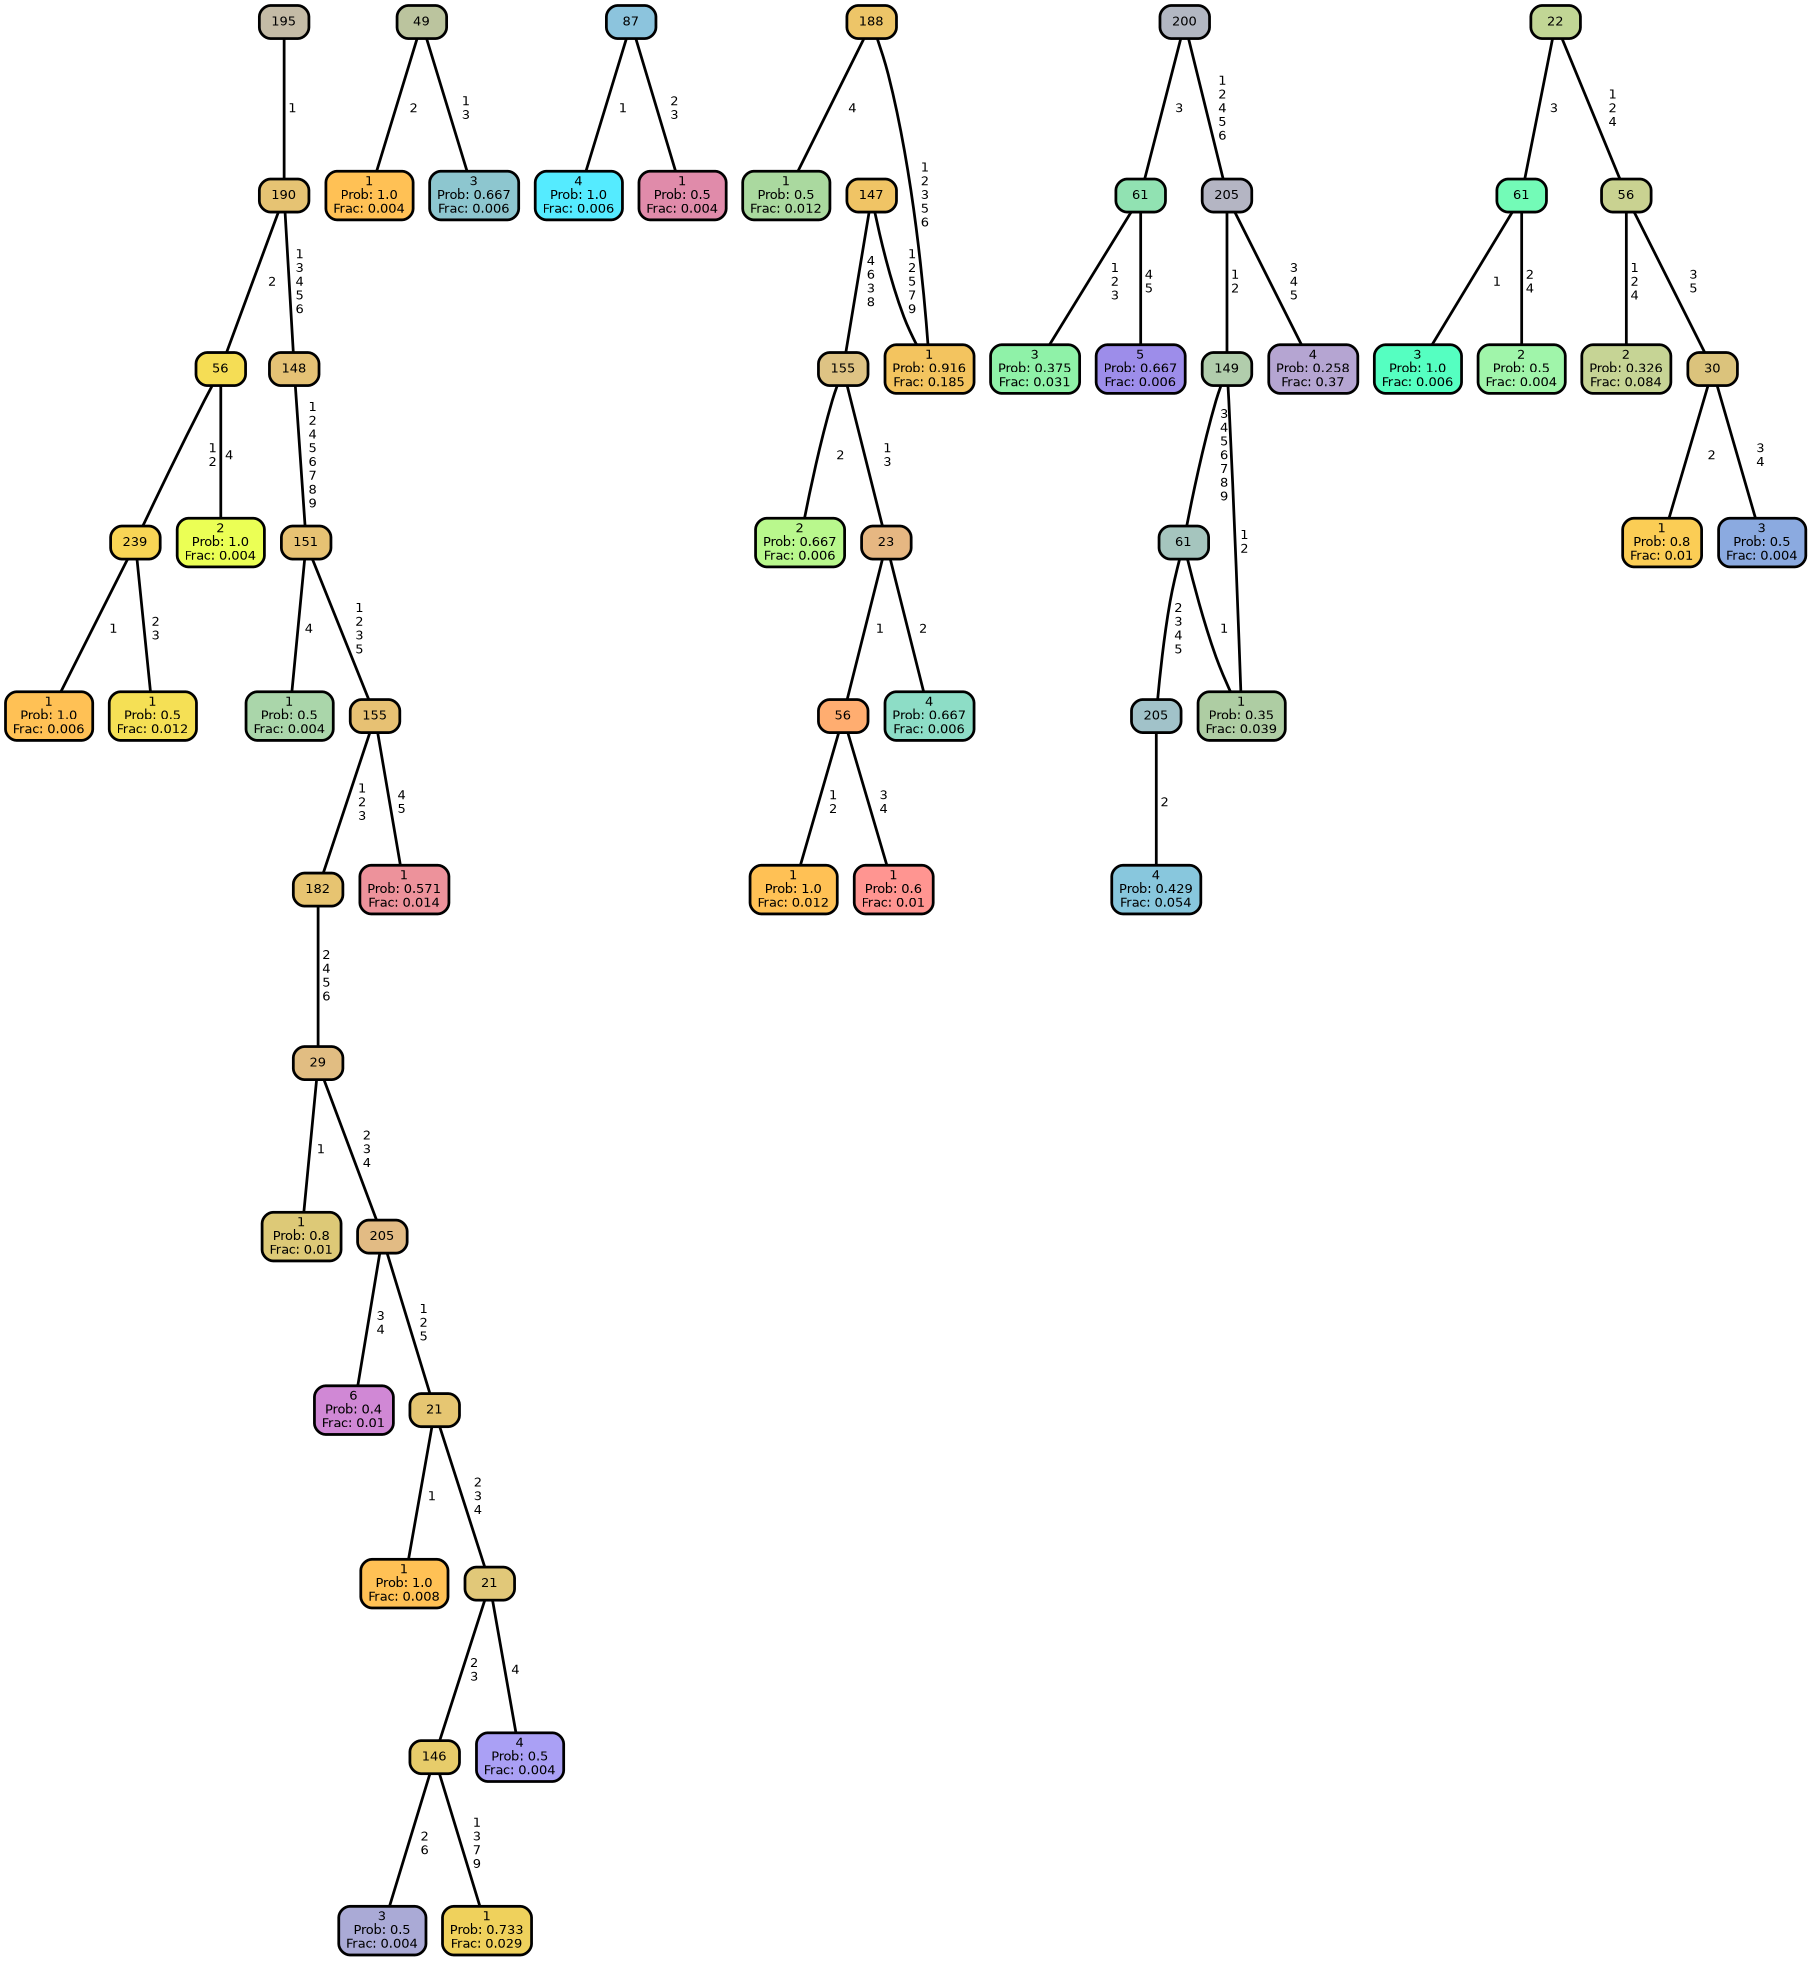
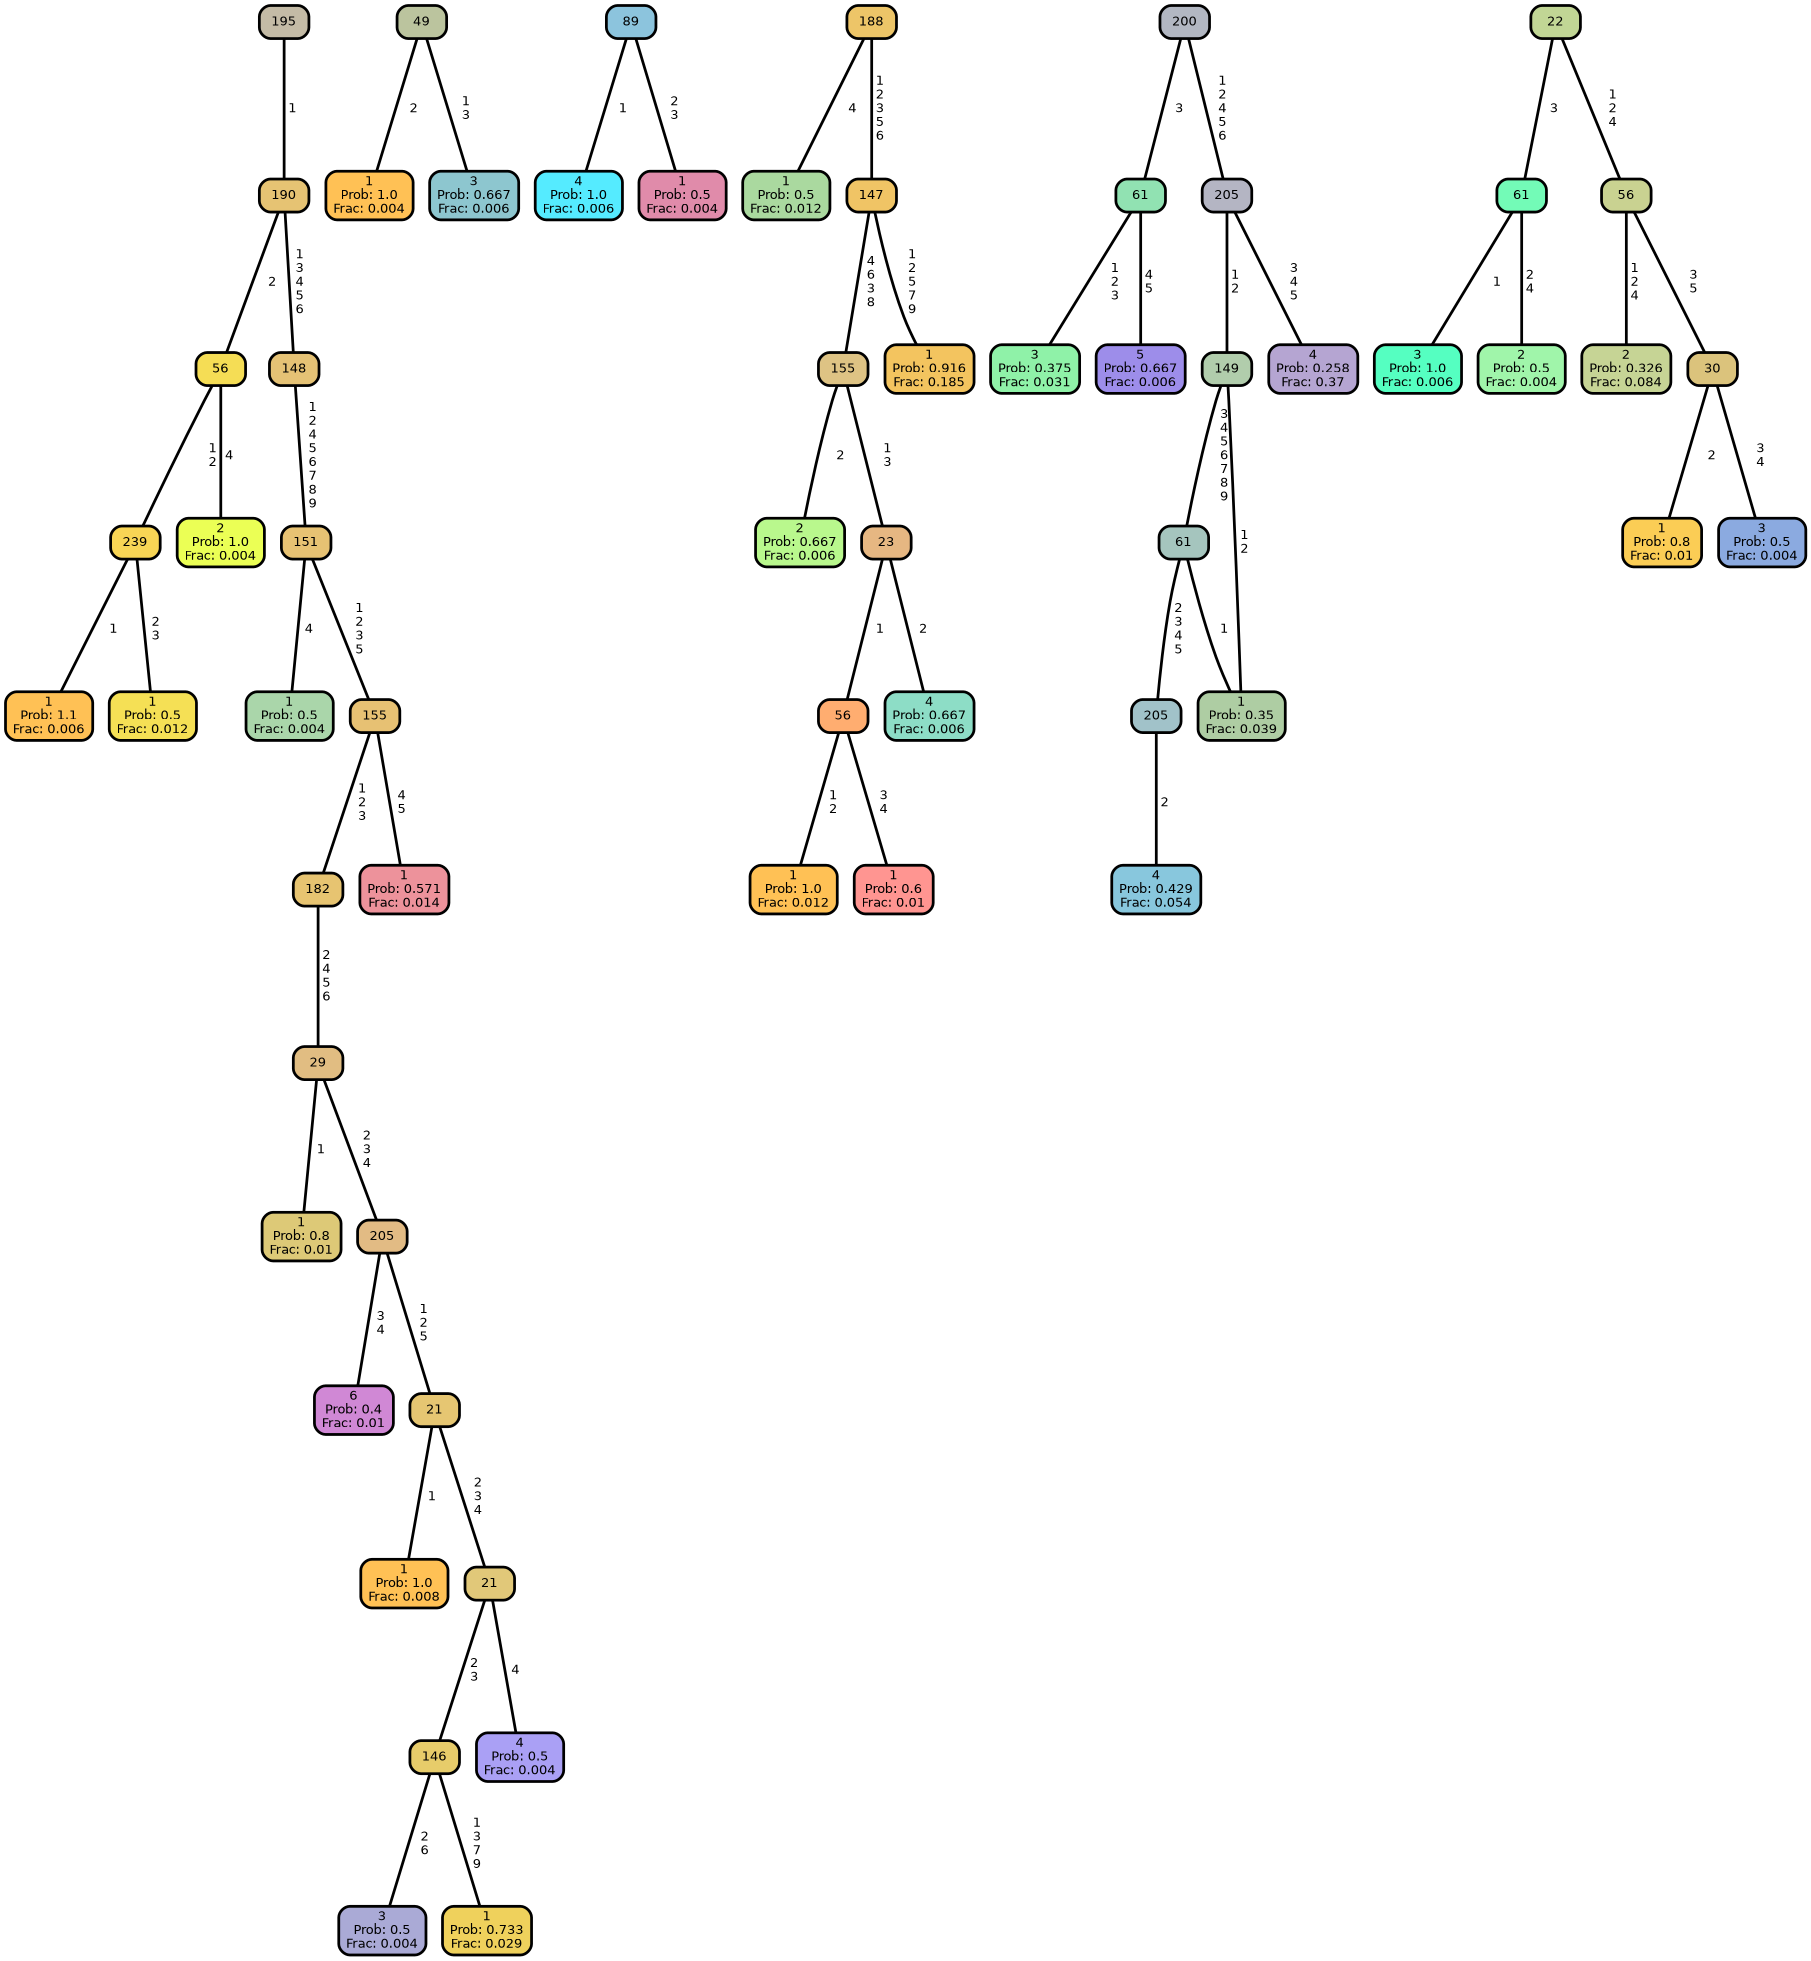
(631, 22) -> (631, 22)
(911, 190) -> (872, 109)
(49, 716) -> (49, 716)
